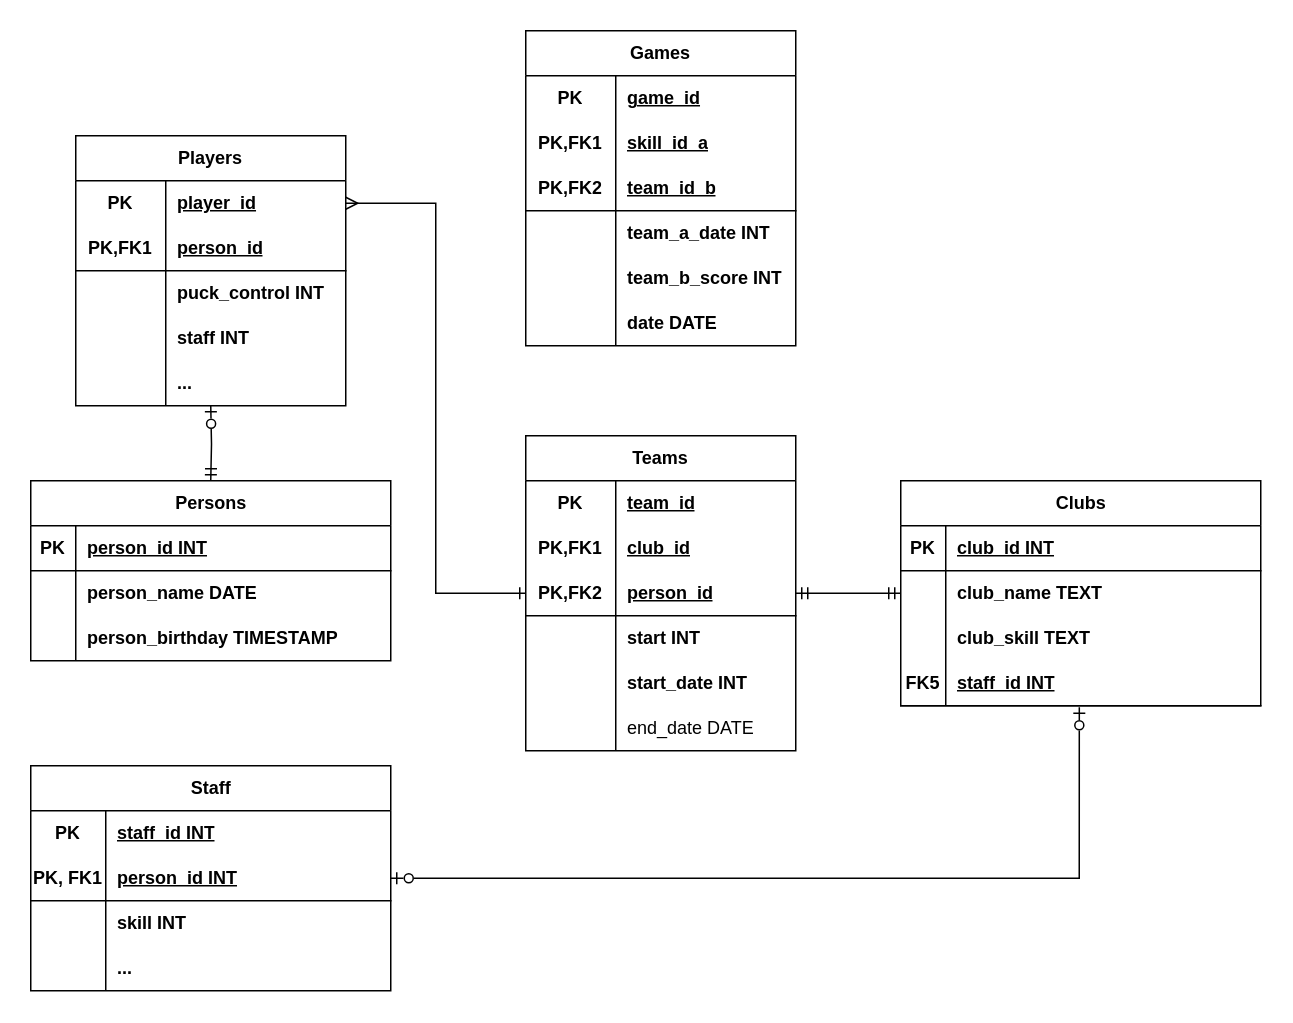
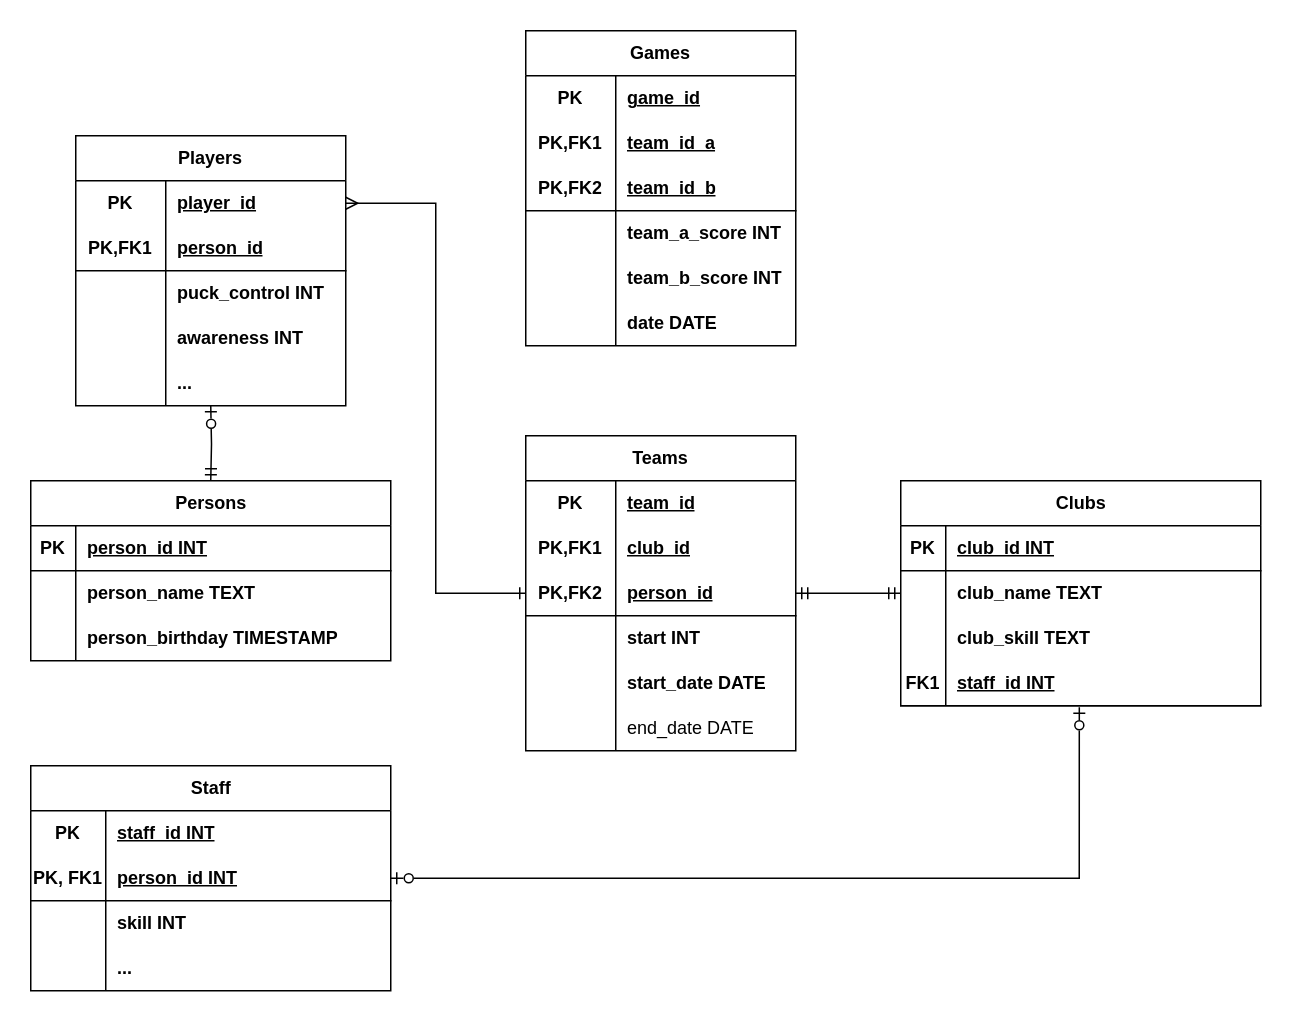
(669, 143) -> (671, 143)
(701, 233) -> (706, 233)
(221, 338) -> (241, 338)
(166, 593) -> (166, 593)
(696, 683) -> (701, 683)
(923, 683) -> (923, 683)
